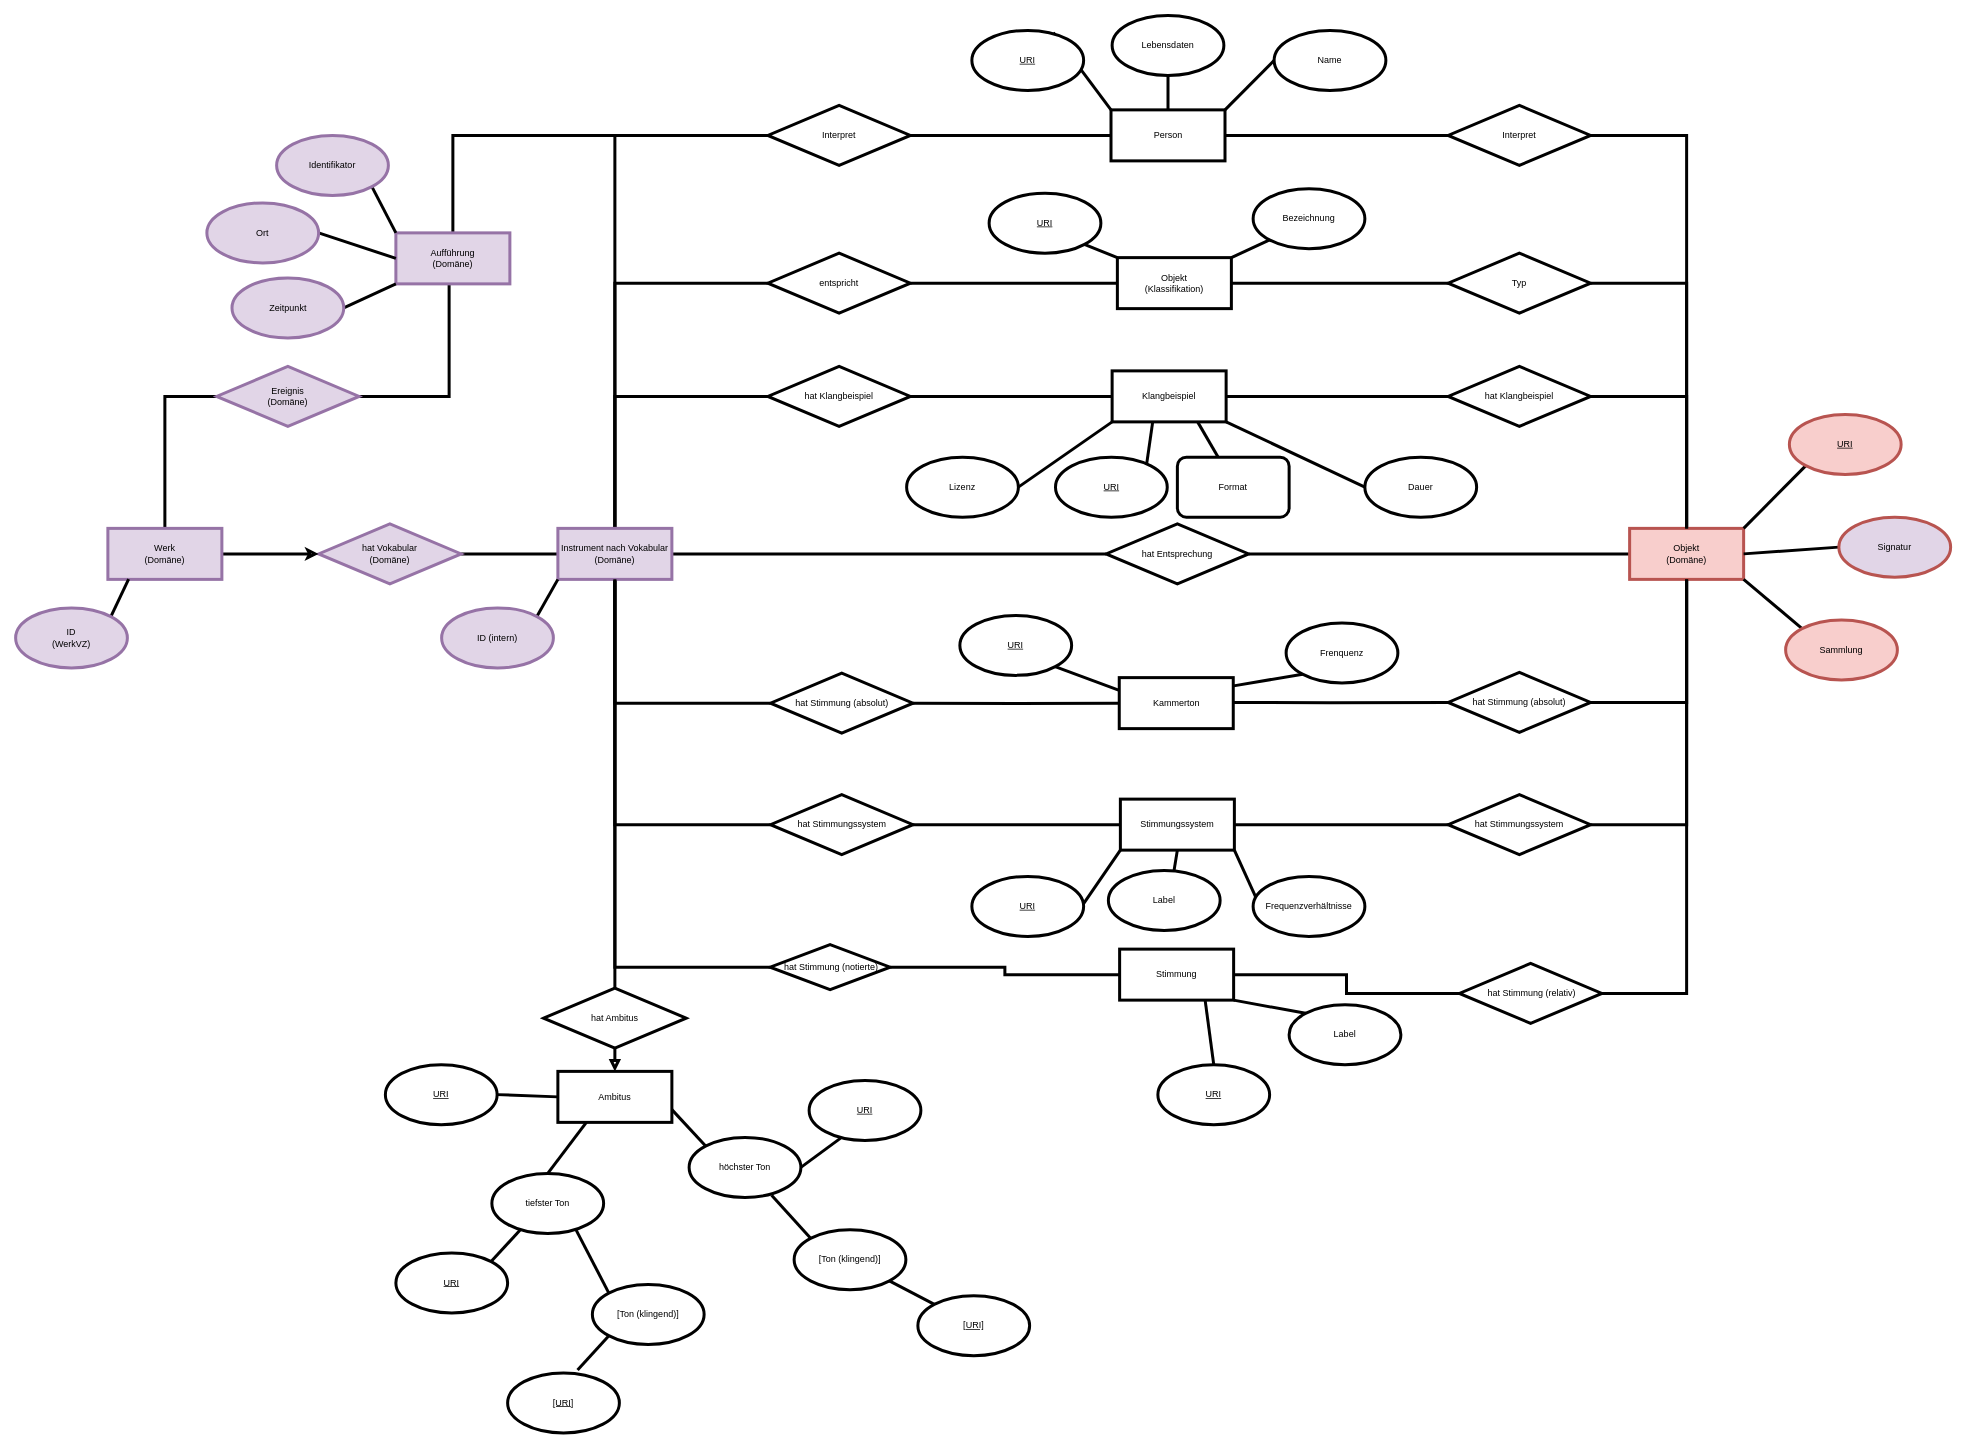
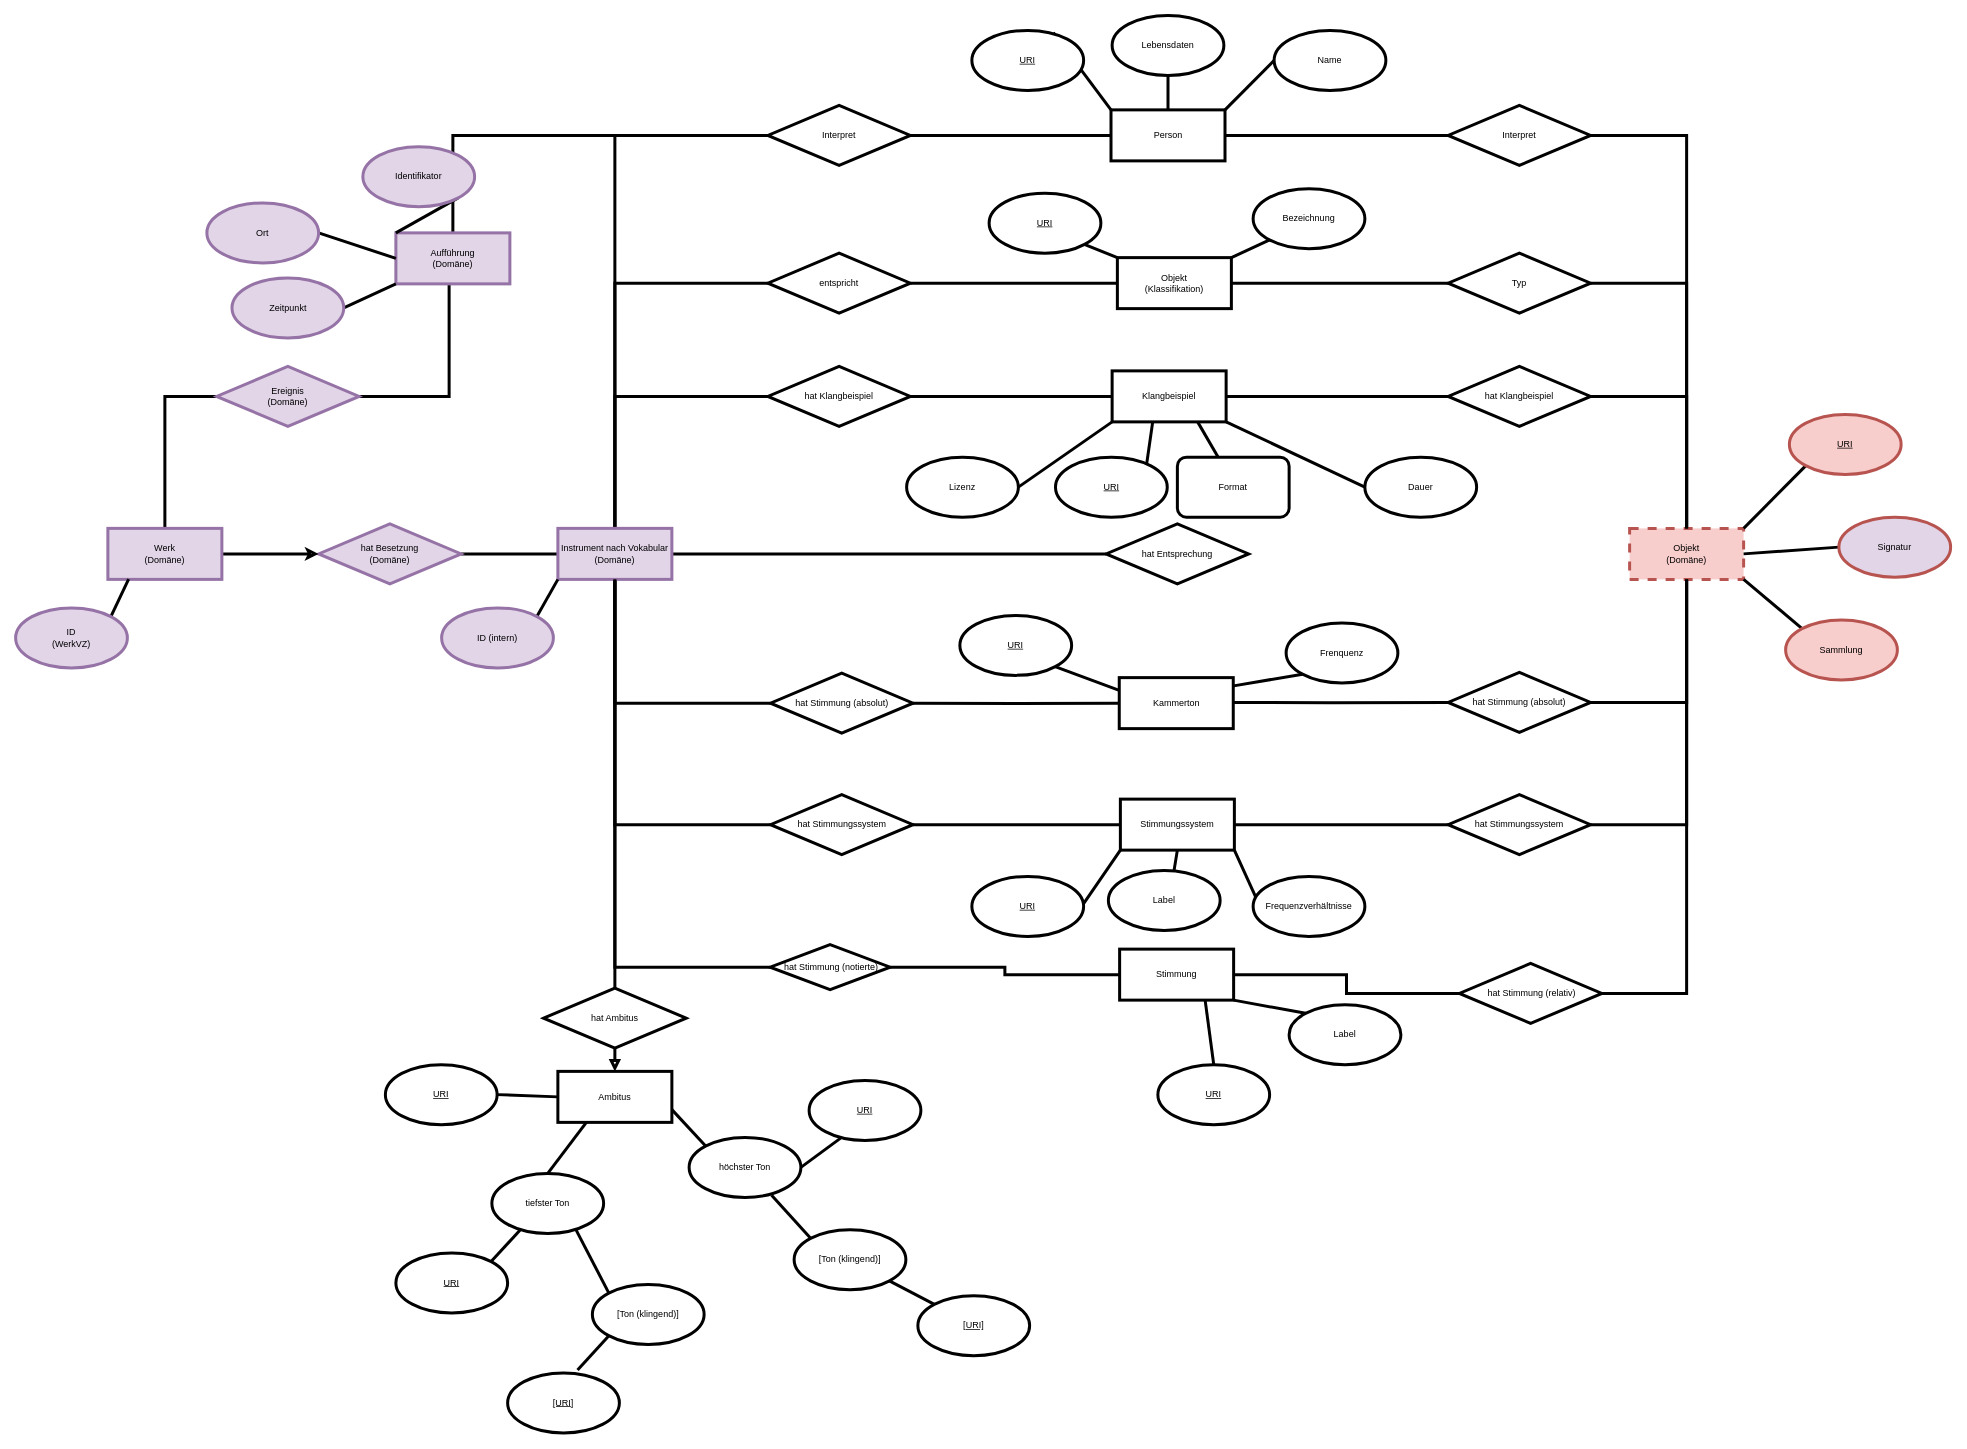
(332, 165) -> (419, 177)
(390, 554) -> (390, 554)
(1438, 554) -> none
(1686, 554) -> (1686, 554)
